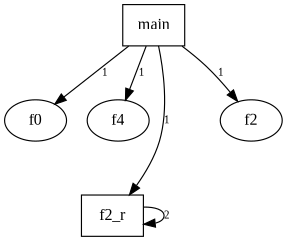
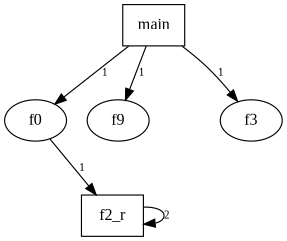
(164, 118) -> (69, 162)
(118, 120) -> (118, 120)
(251, 120) -> (251, 120)
